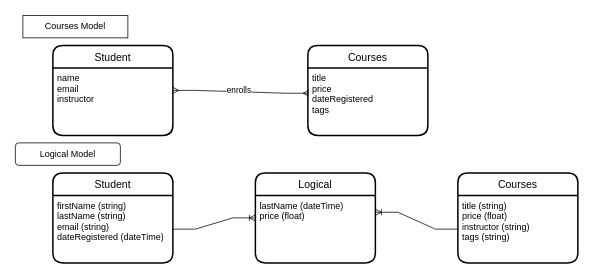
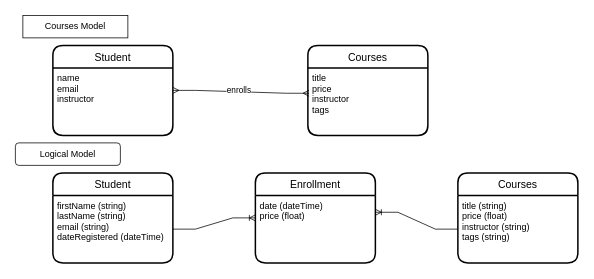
(322, 78) -> (322, 78)
(315, 185) -> (315, 185)
(304, 206) -> (295, 206)
